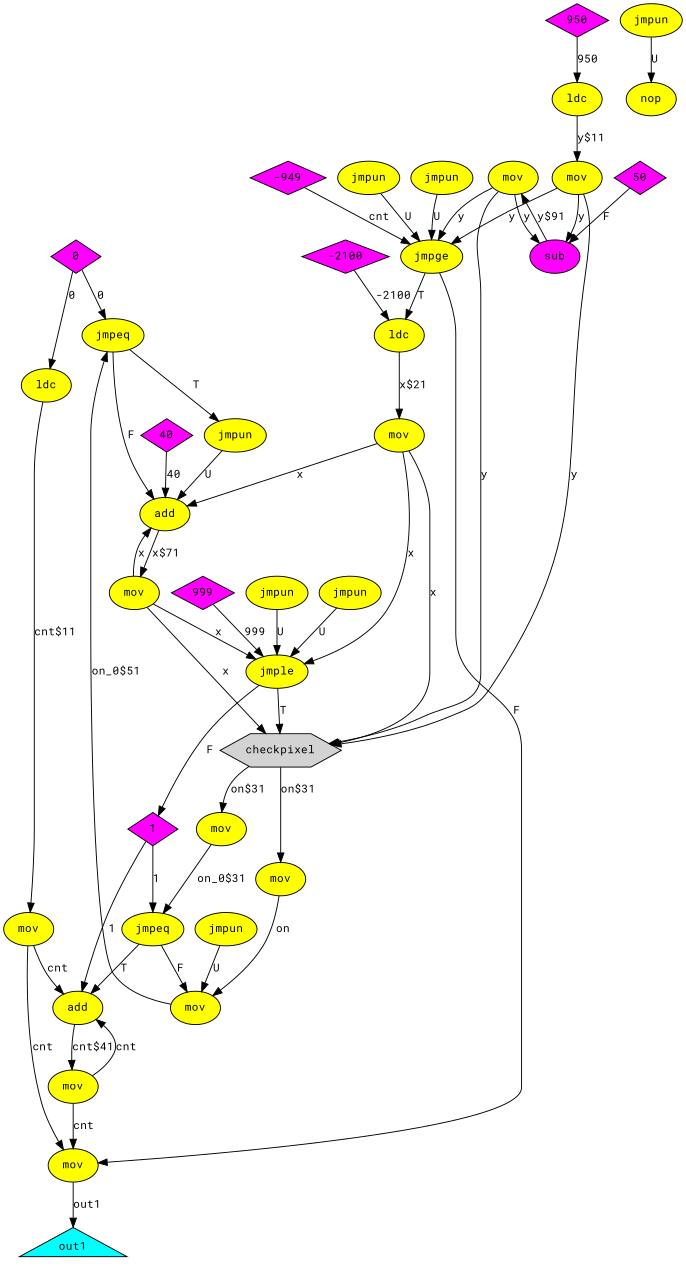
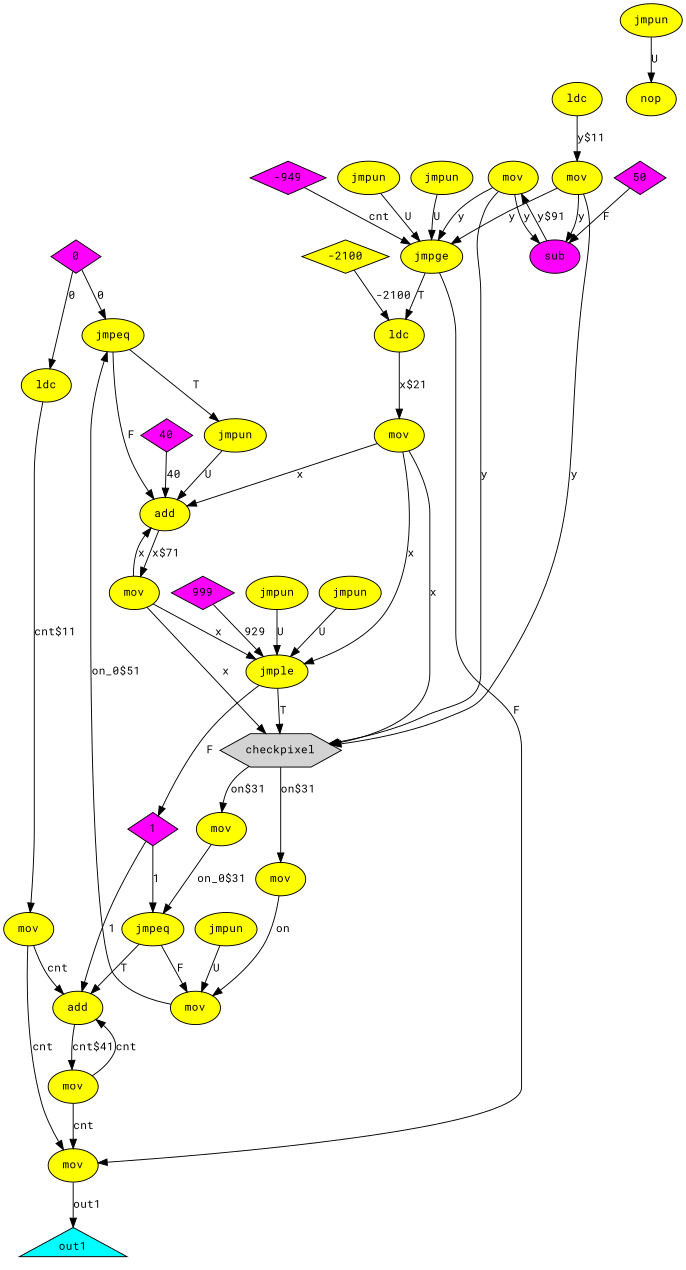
(577, 20) -> none
(346, 257) -> (346, 257)
(255, 632) -> (255, 632)
